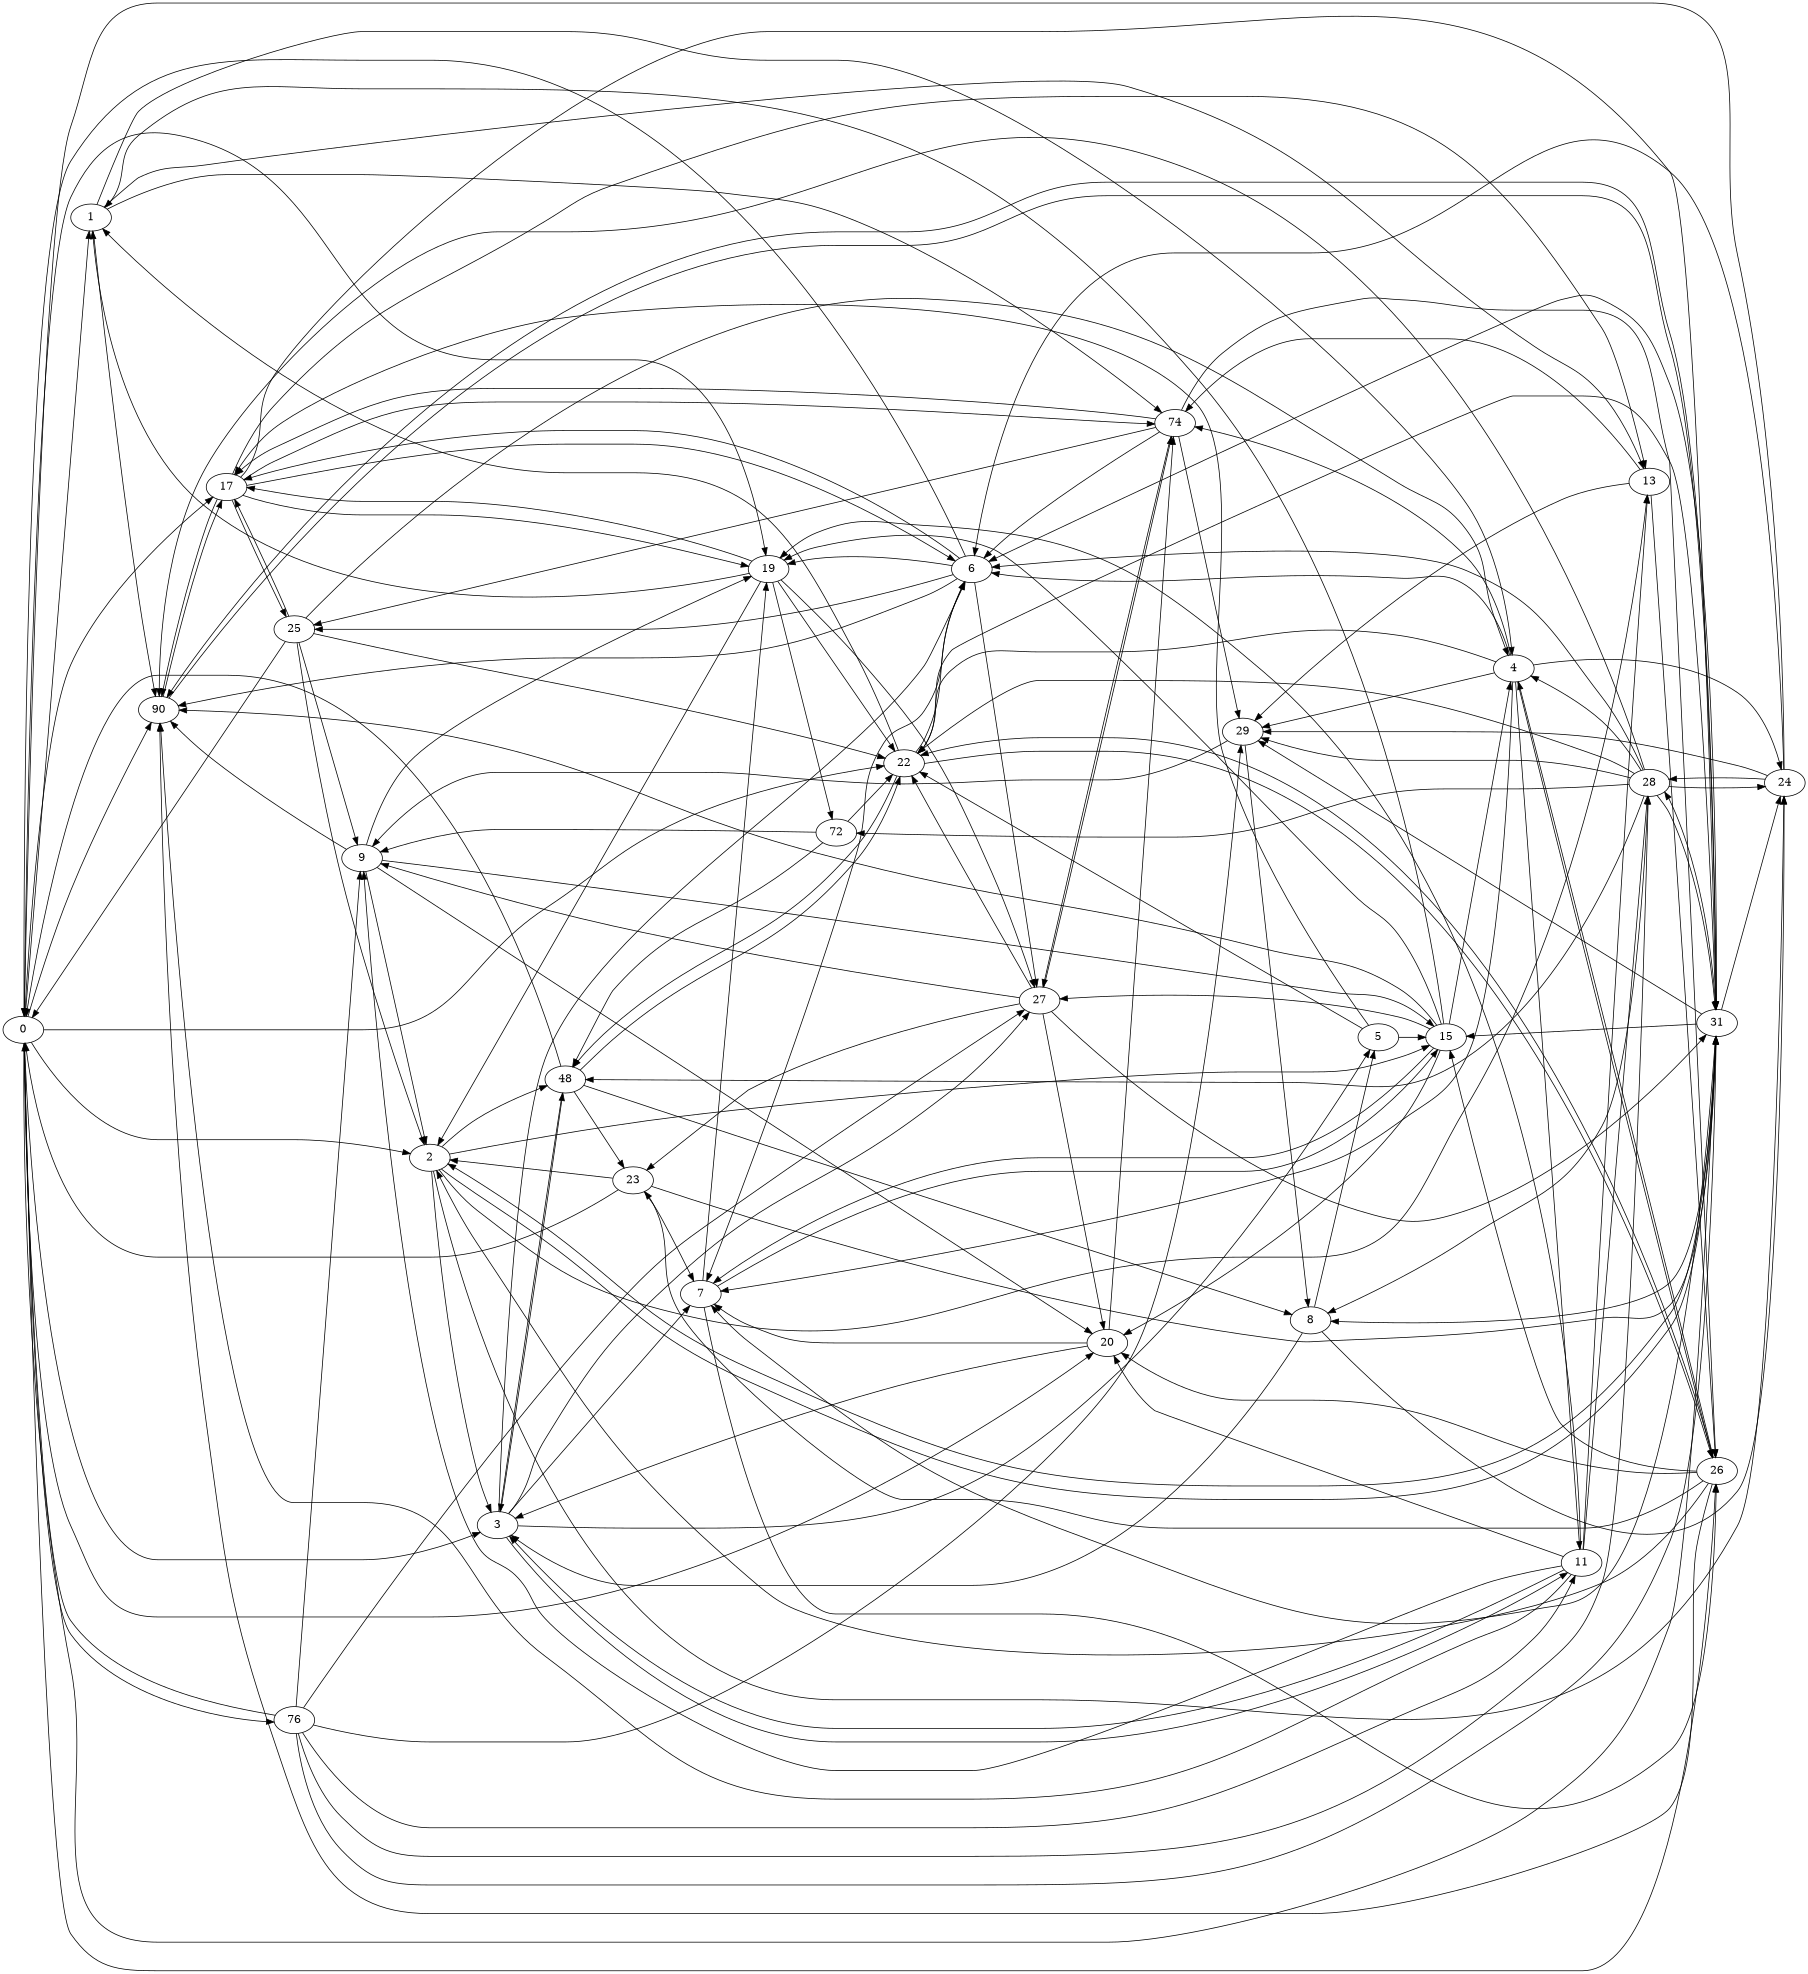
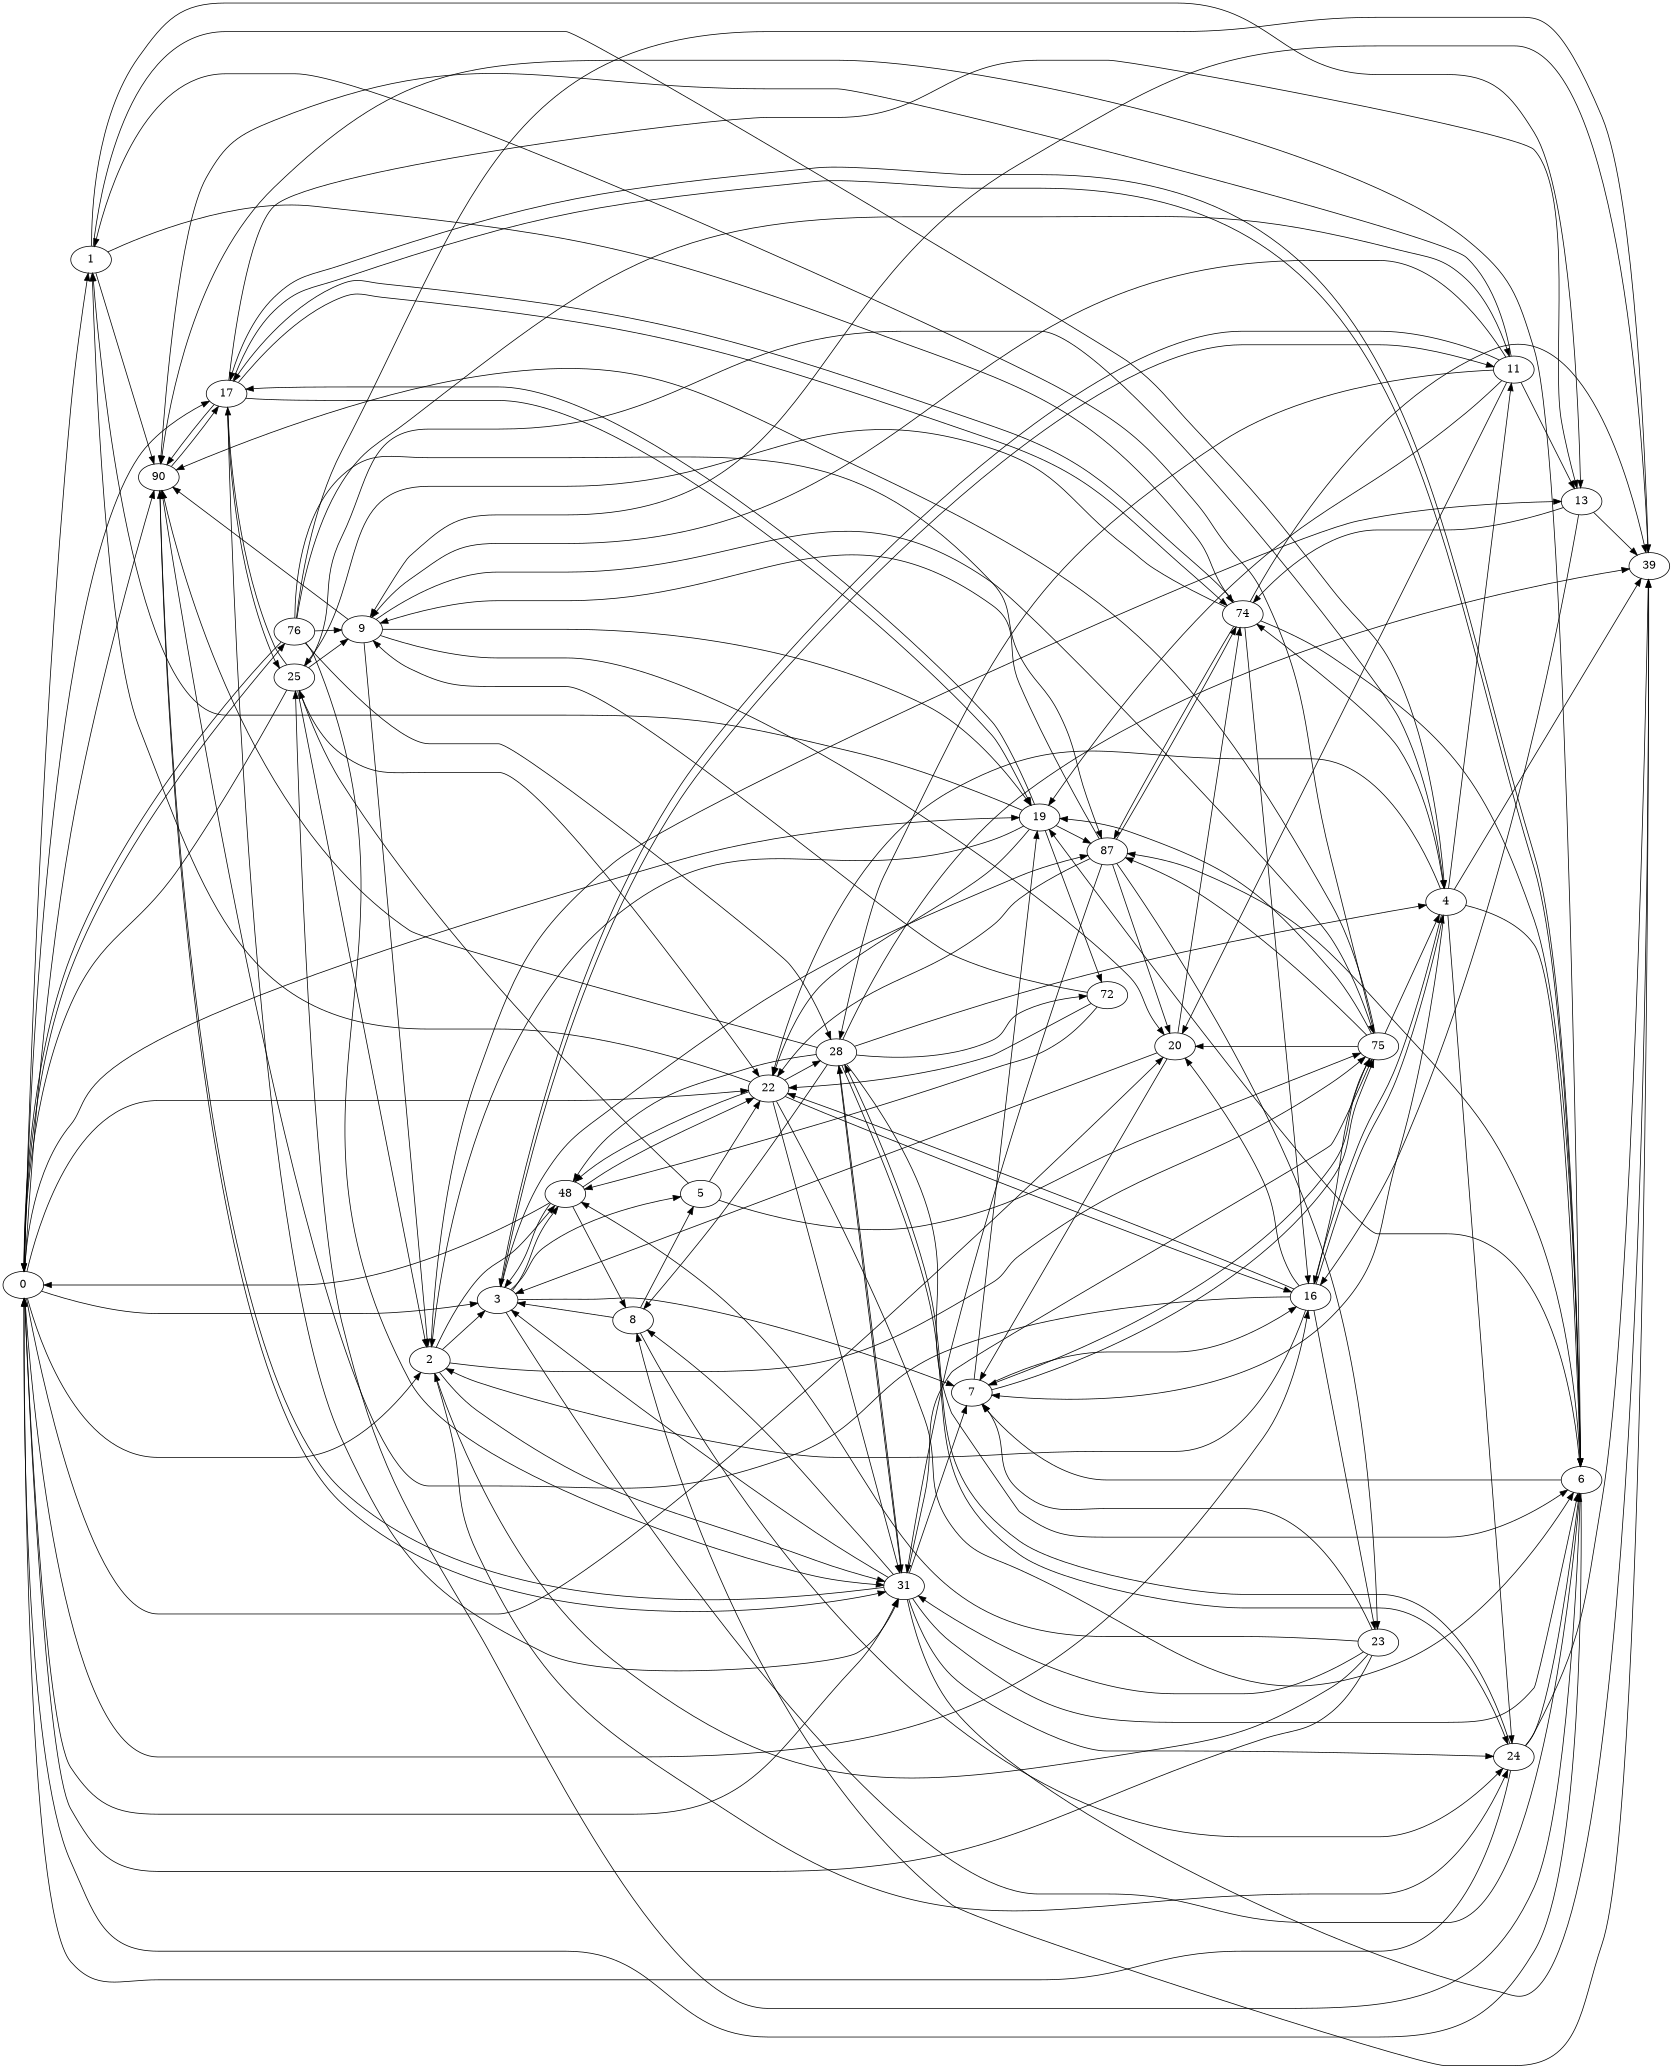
(1038, 328) -> (473, 957)
(1257, 682) -> (799, 1072)
(1243, 732) -> (1649, 566)
(1040, 1000) -> (1107, 851)
(1446, 1037) -> (1378, 1046)
(595, 1123) -> (926, 1565)
(1717, 1471) -> (1311, 1297)
(1193, 1485) -> (699, 1451)
